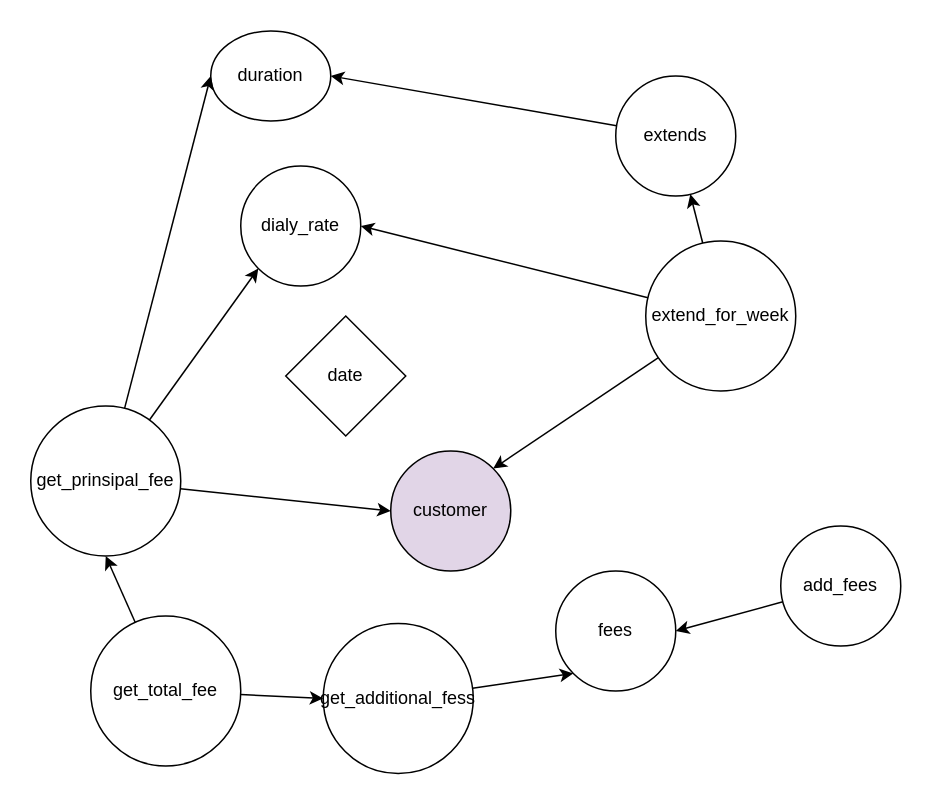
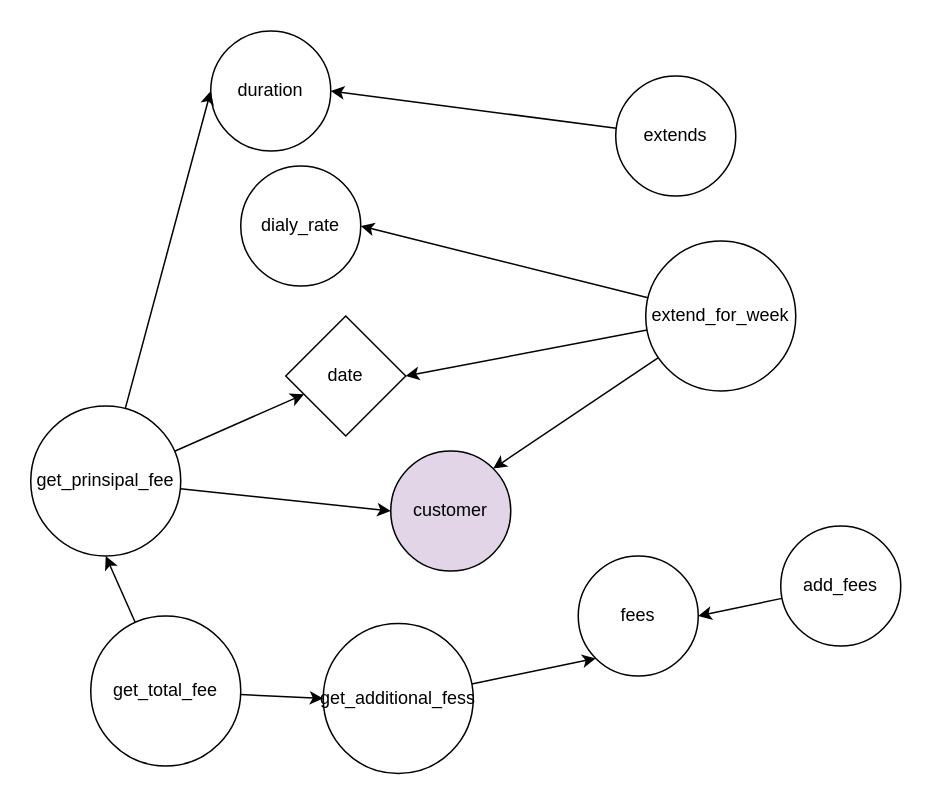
(271, 76) -> (271, 91)
(698, 223) -> none
(201, 348) -> (234, 425)
none -> (531, 352)
(616, 631) -> (638, 616)
